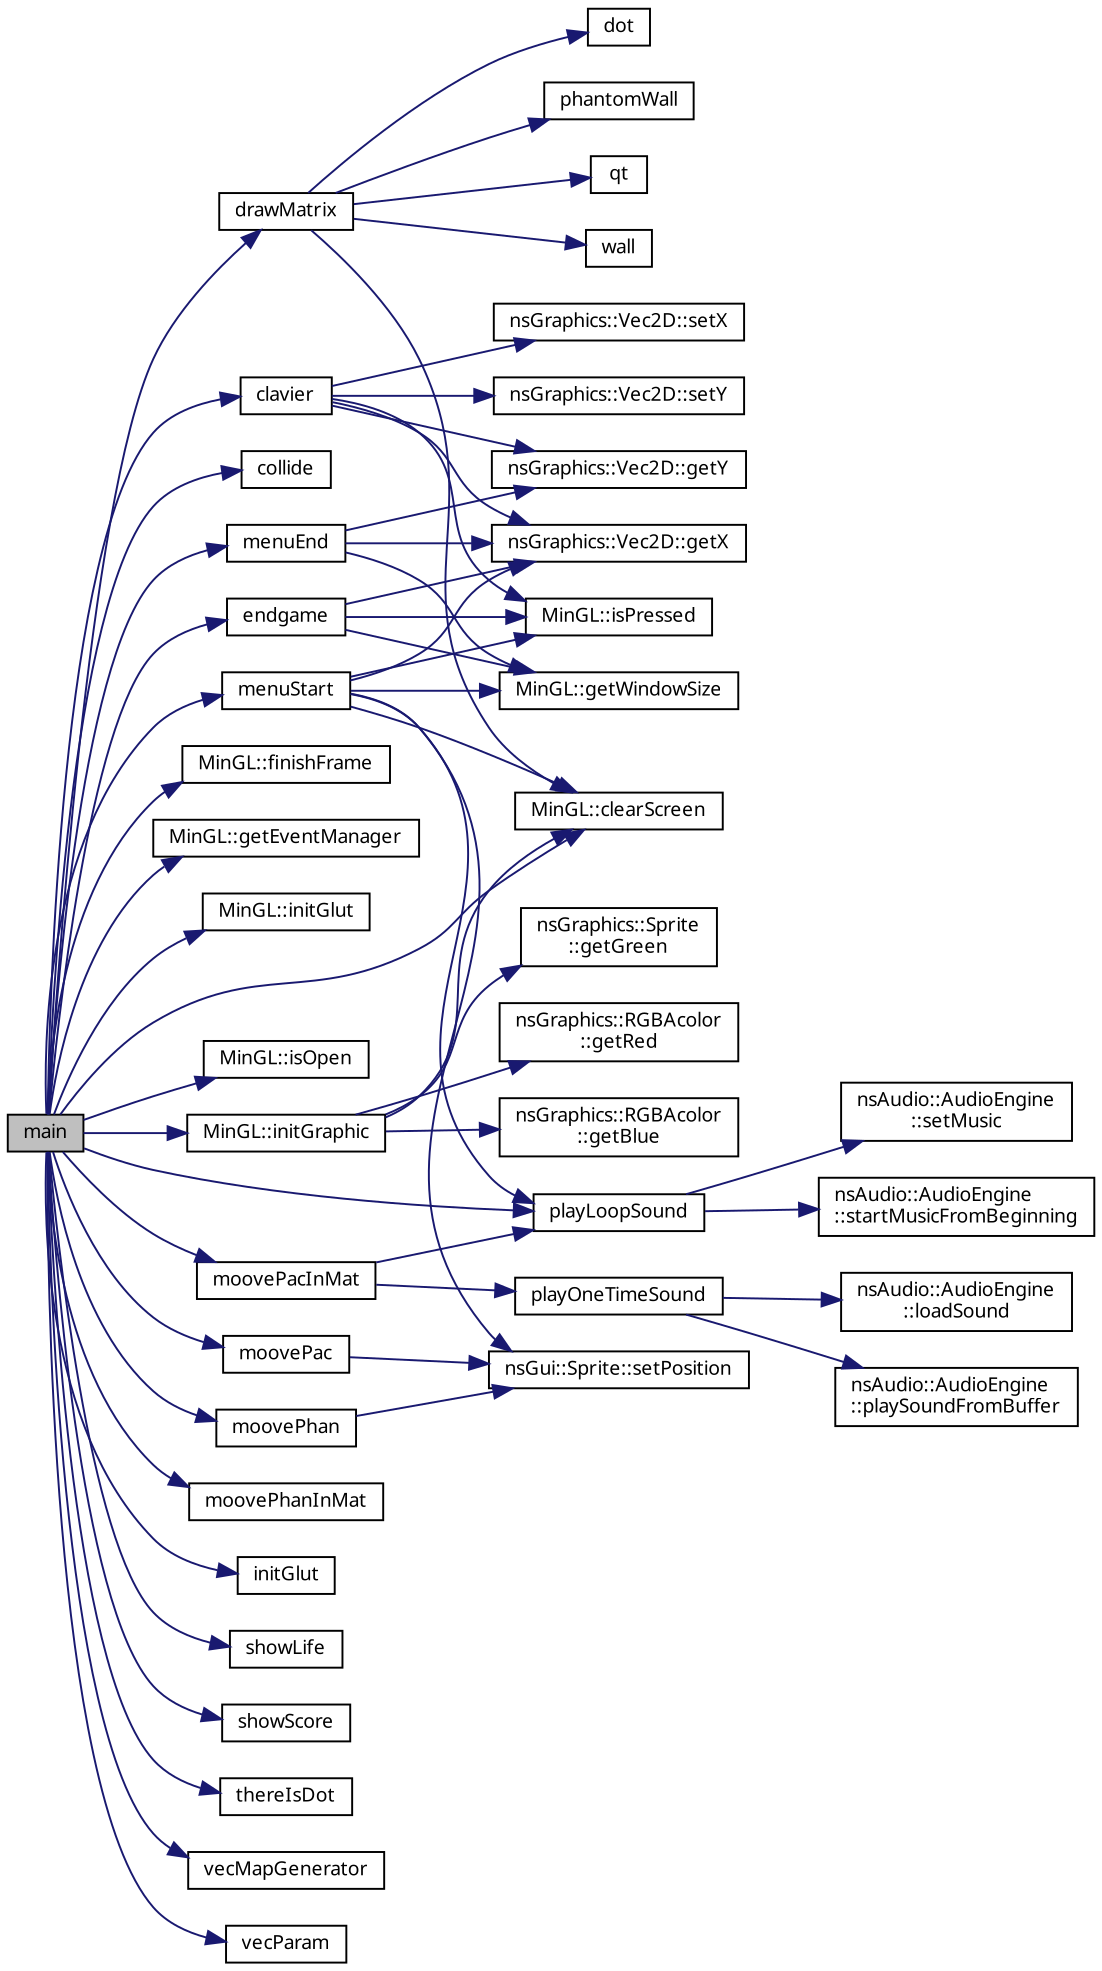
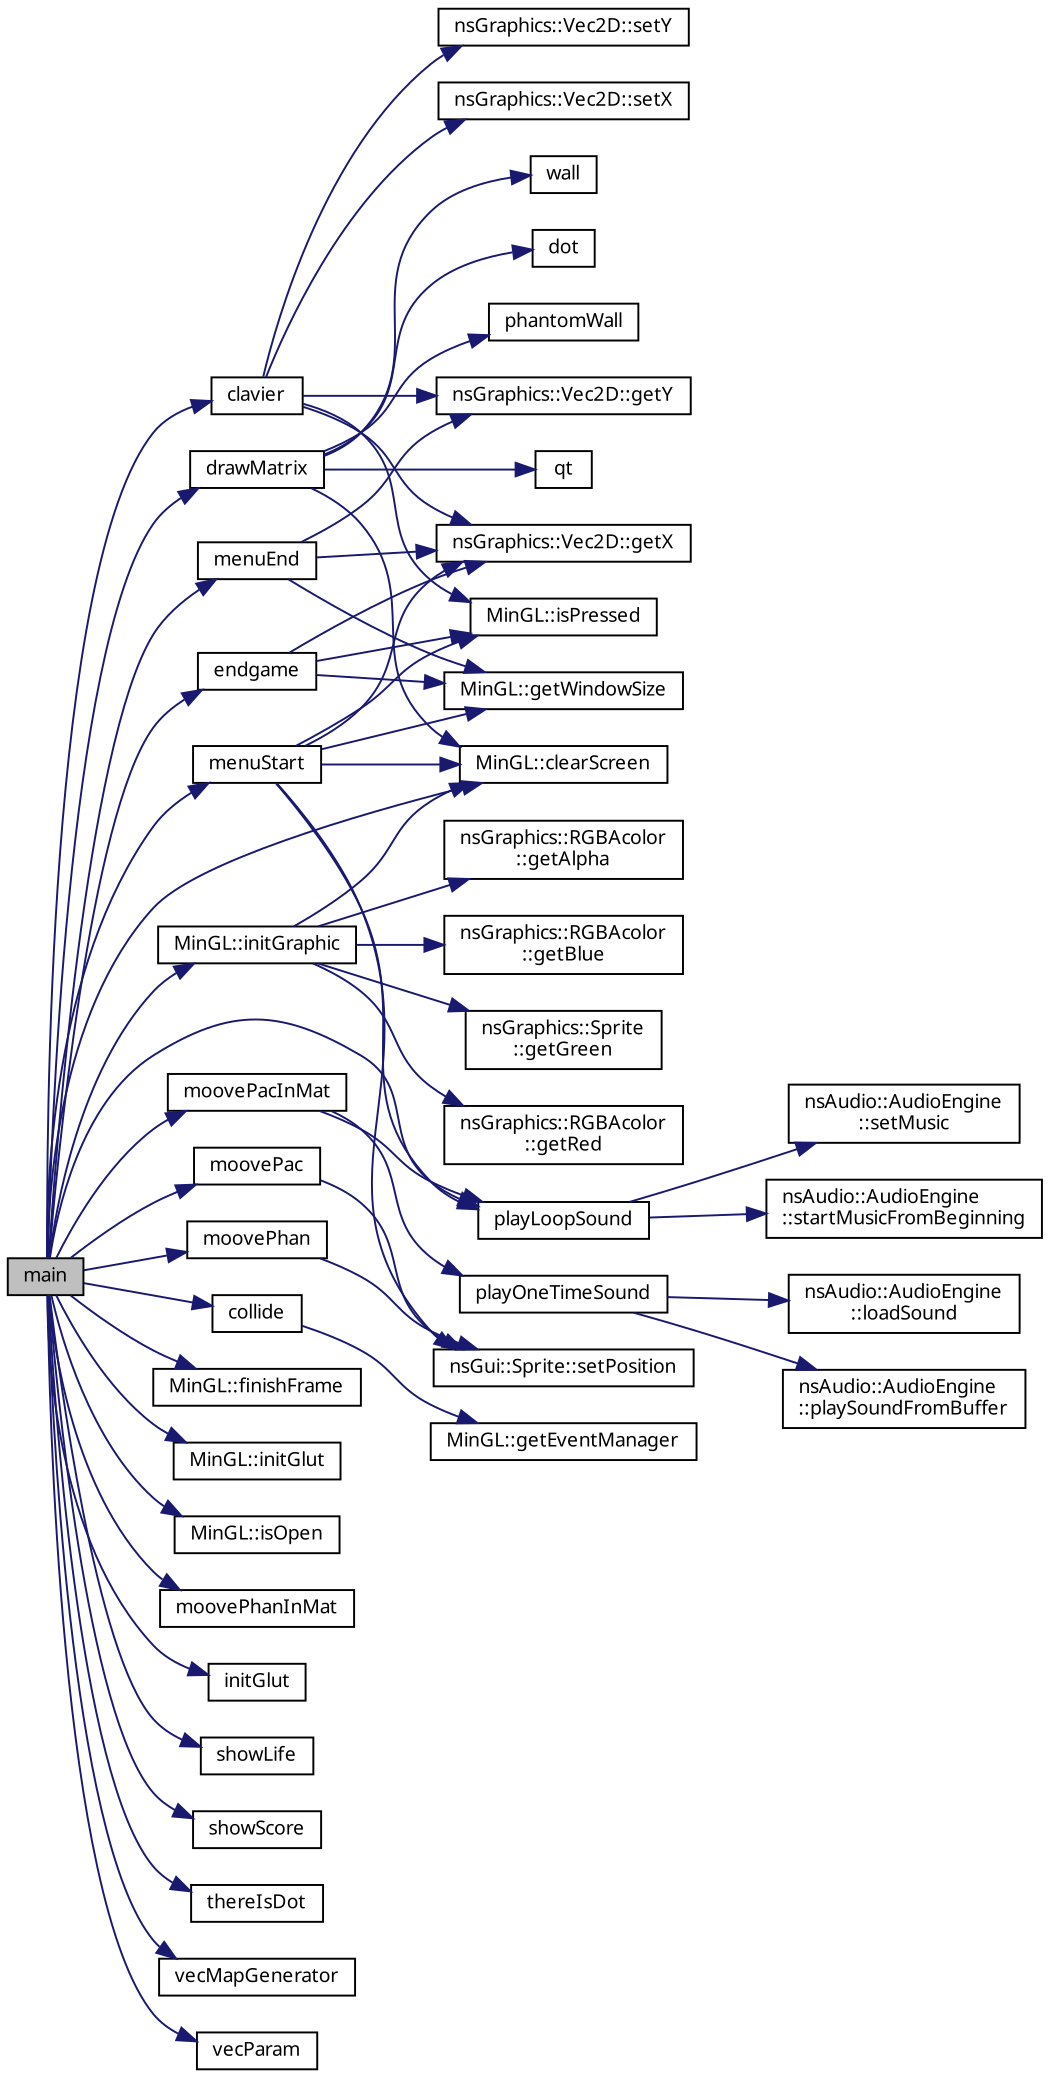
none -> (564, 850)
(85, 979) -> (384, 1366)
